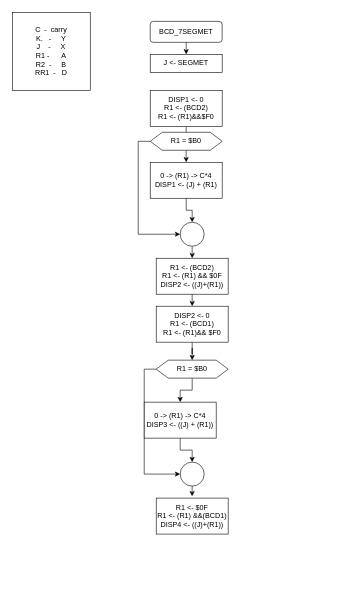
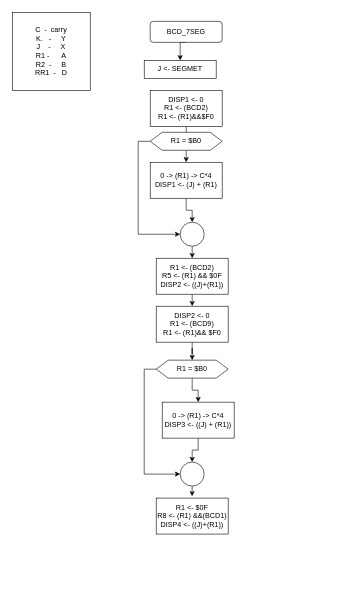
(186, 32) -> (186, 32)
(186, 63) -> (180, 69)
(192, 276) -> (192, 276)
(192, 324) -> (192, 324)
(180, 420) -> (198, 420)
(192, 516) -> (192, 516)
